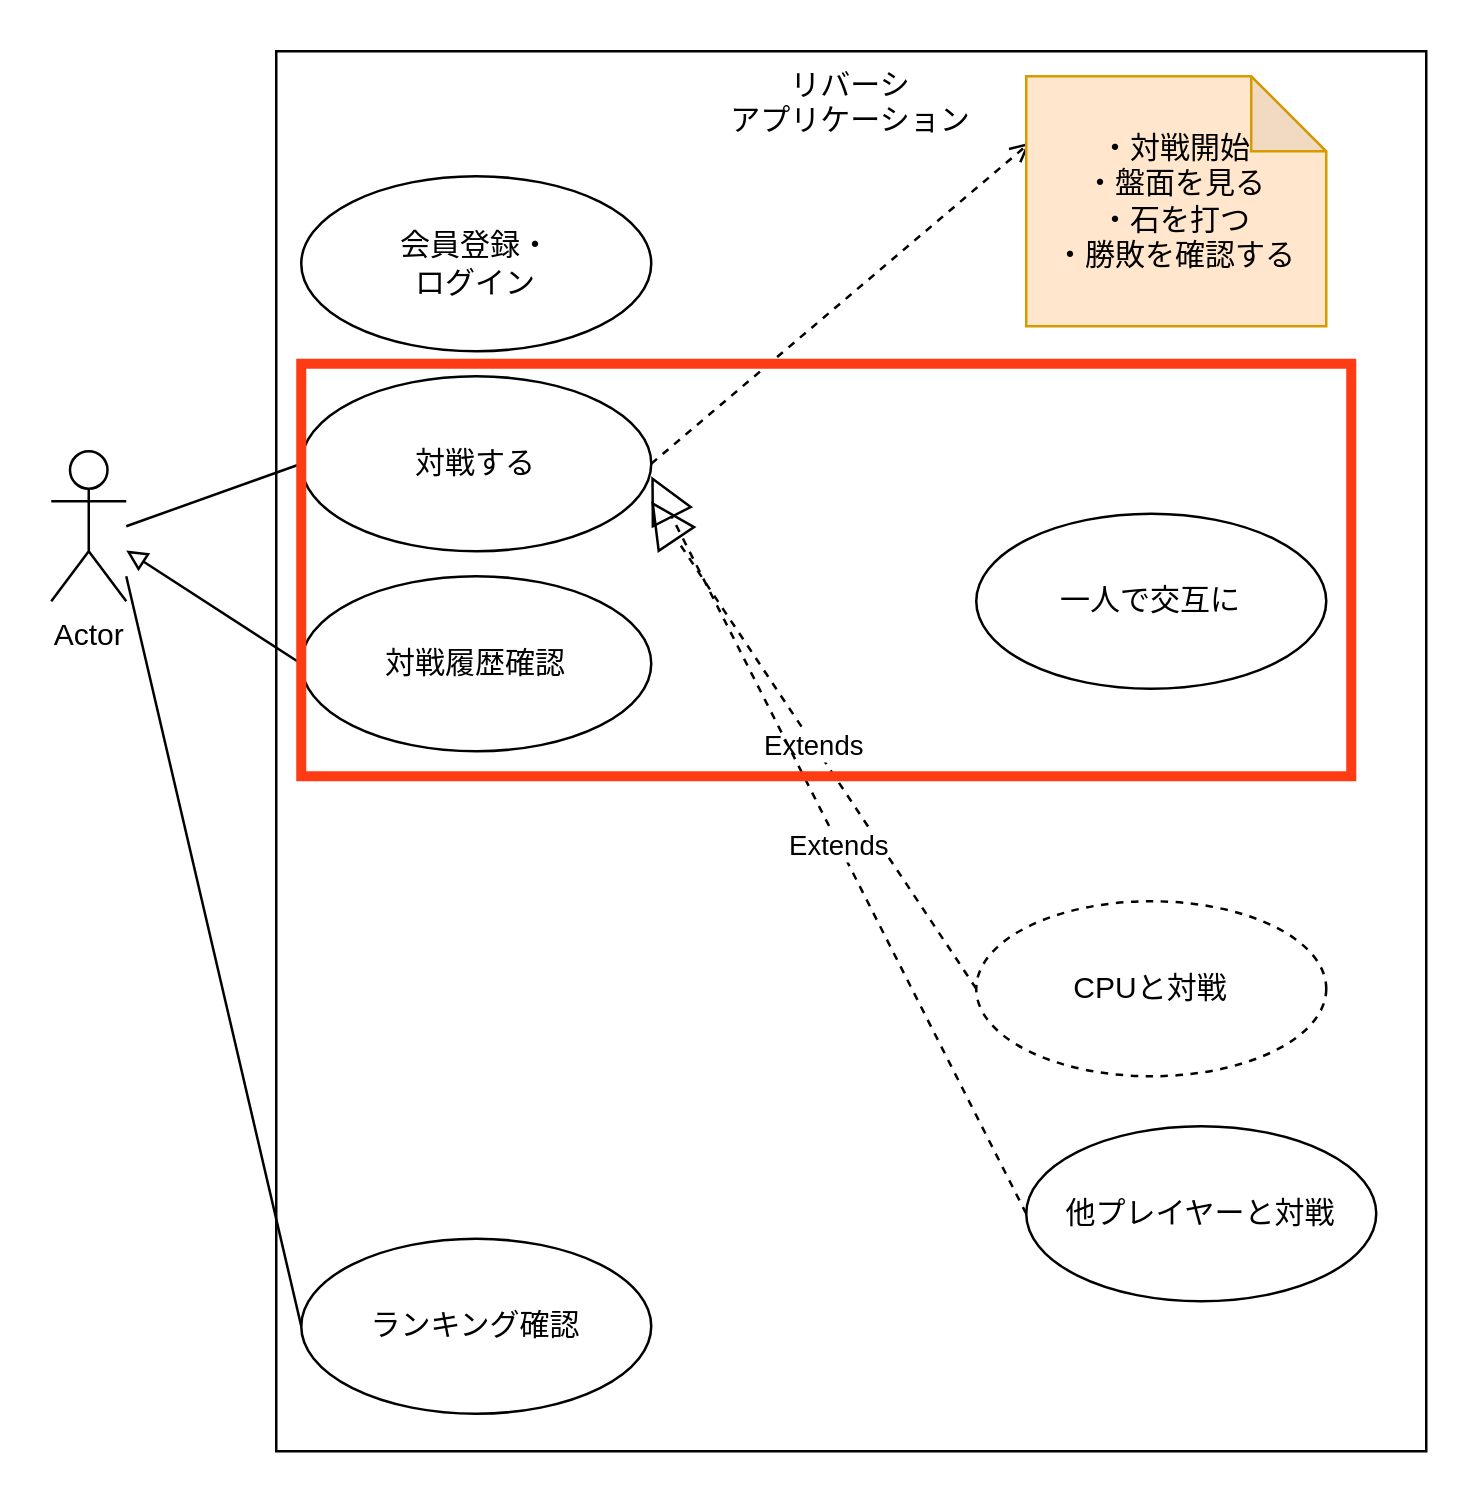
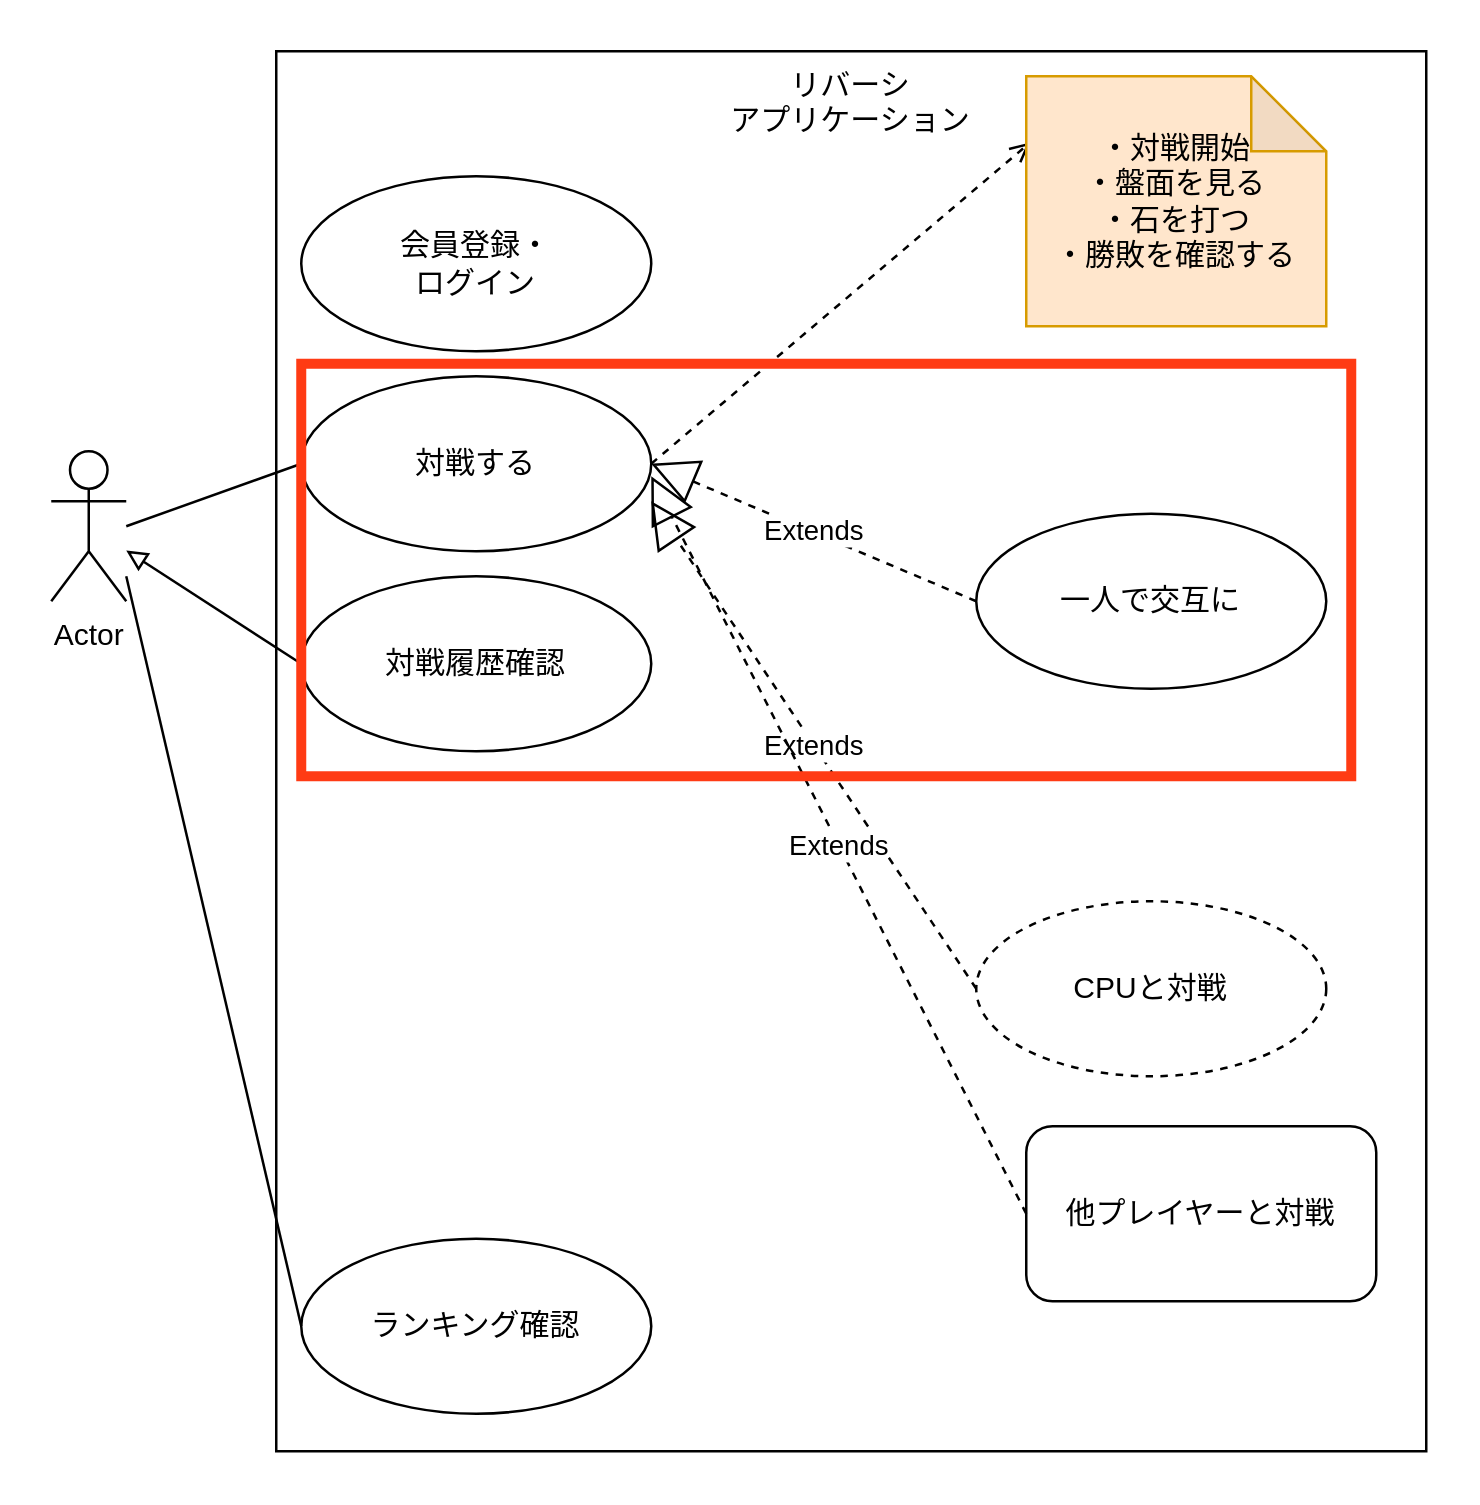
none -> (912, 574)
(1201, 1214) -> (1201, 1214)
